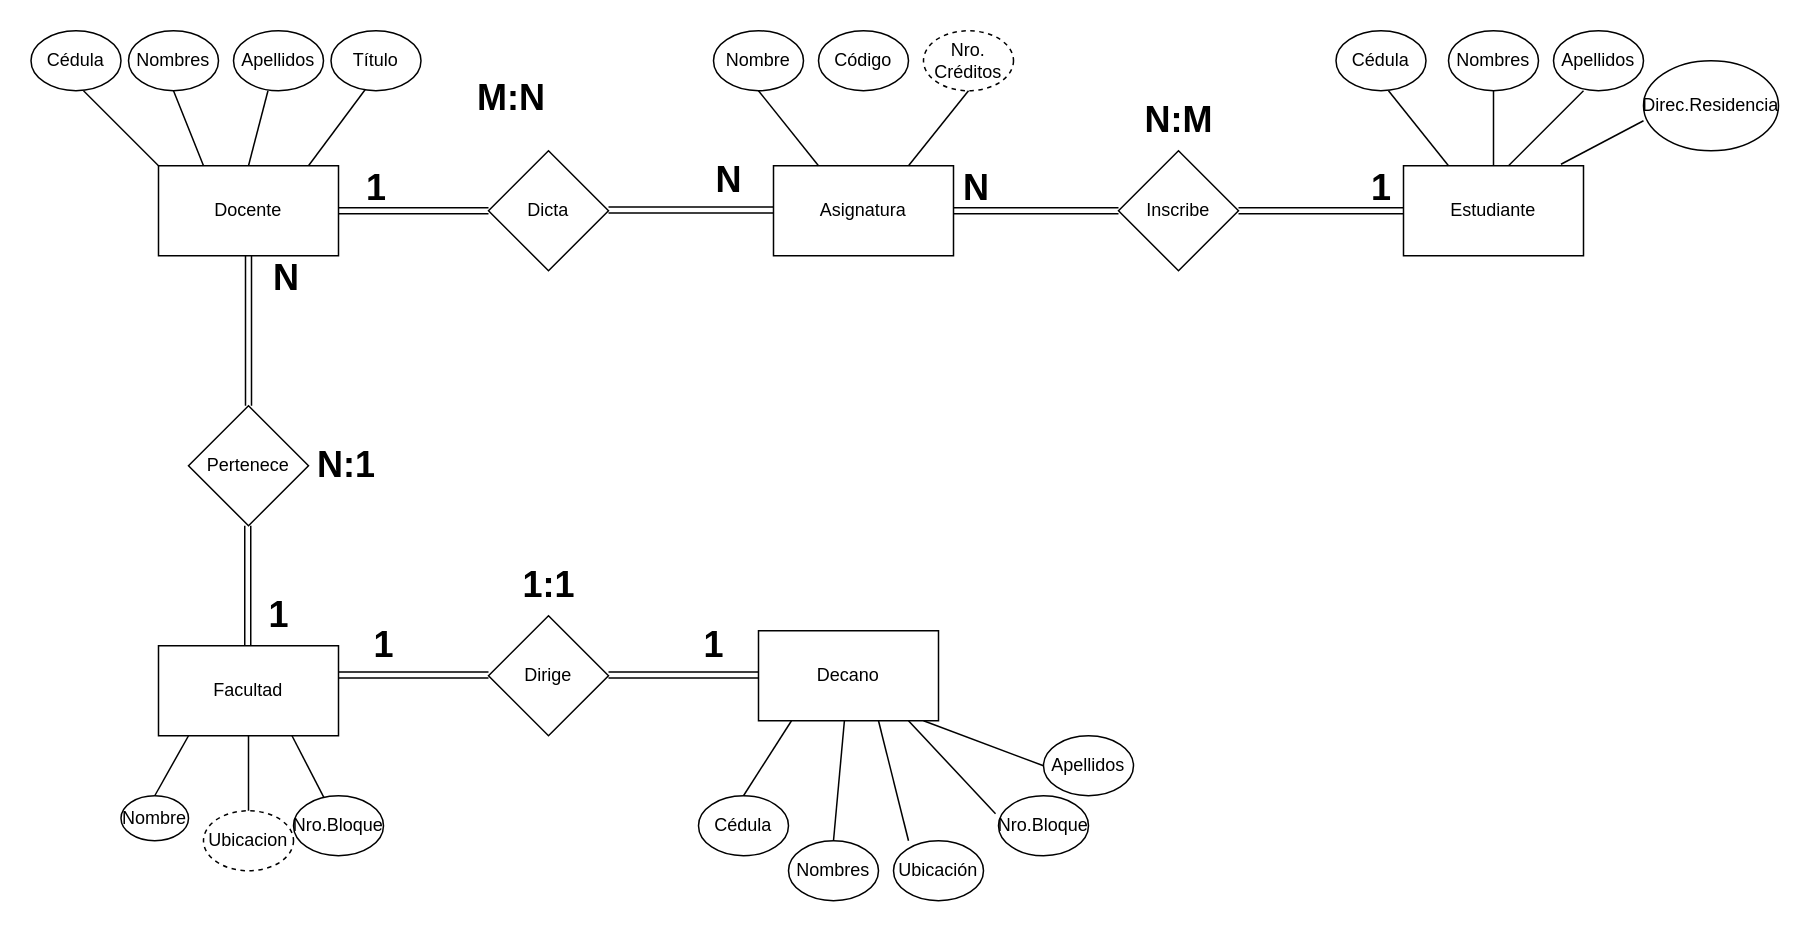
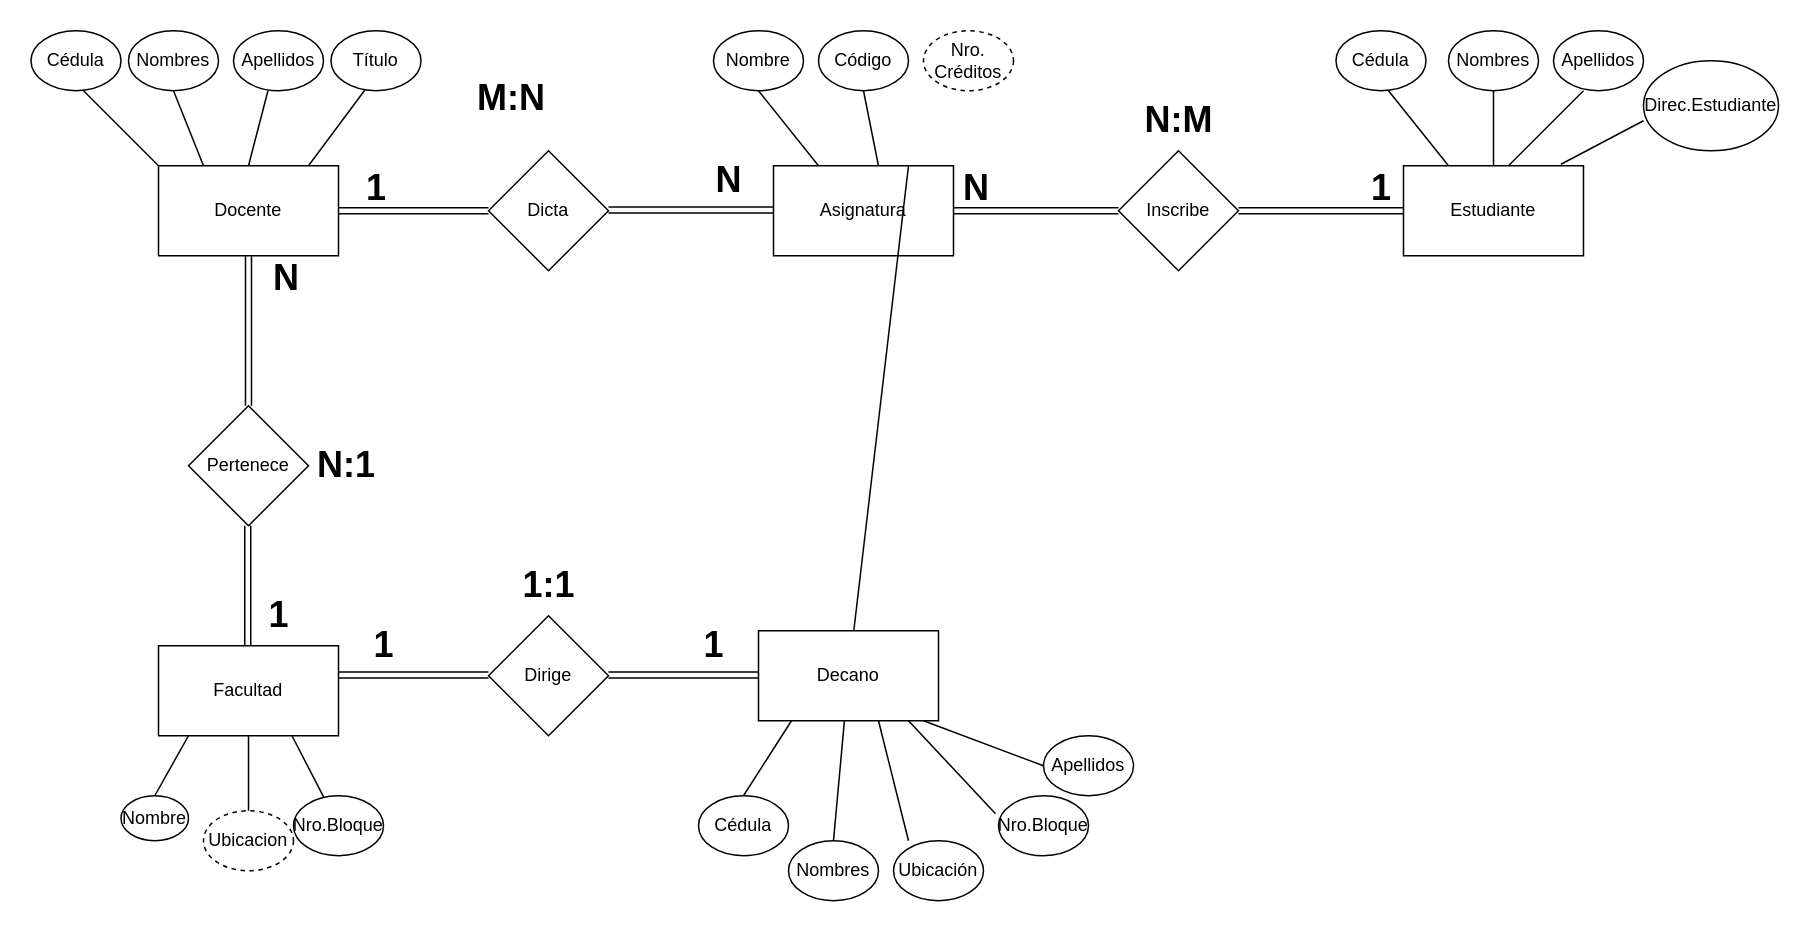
(1711, 106) -> (1711, 106)
none -> (871, 128)
(938, 128) -> (881, 398)
